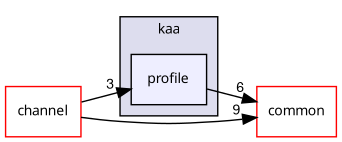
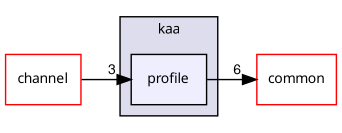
(162, 123) -> none
